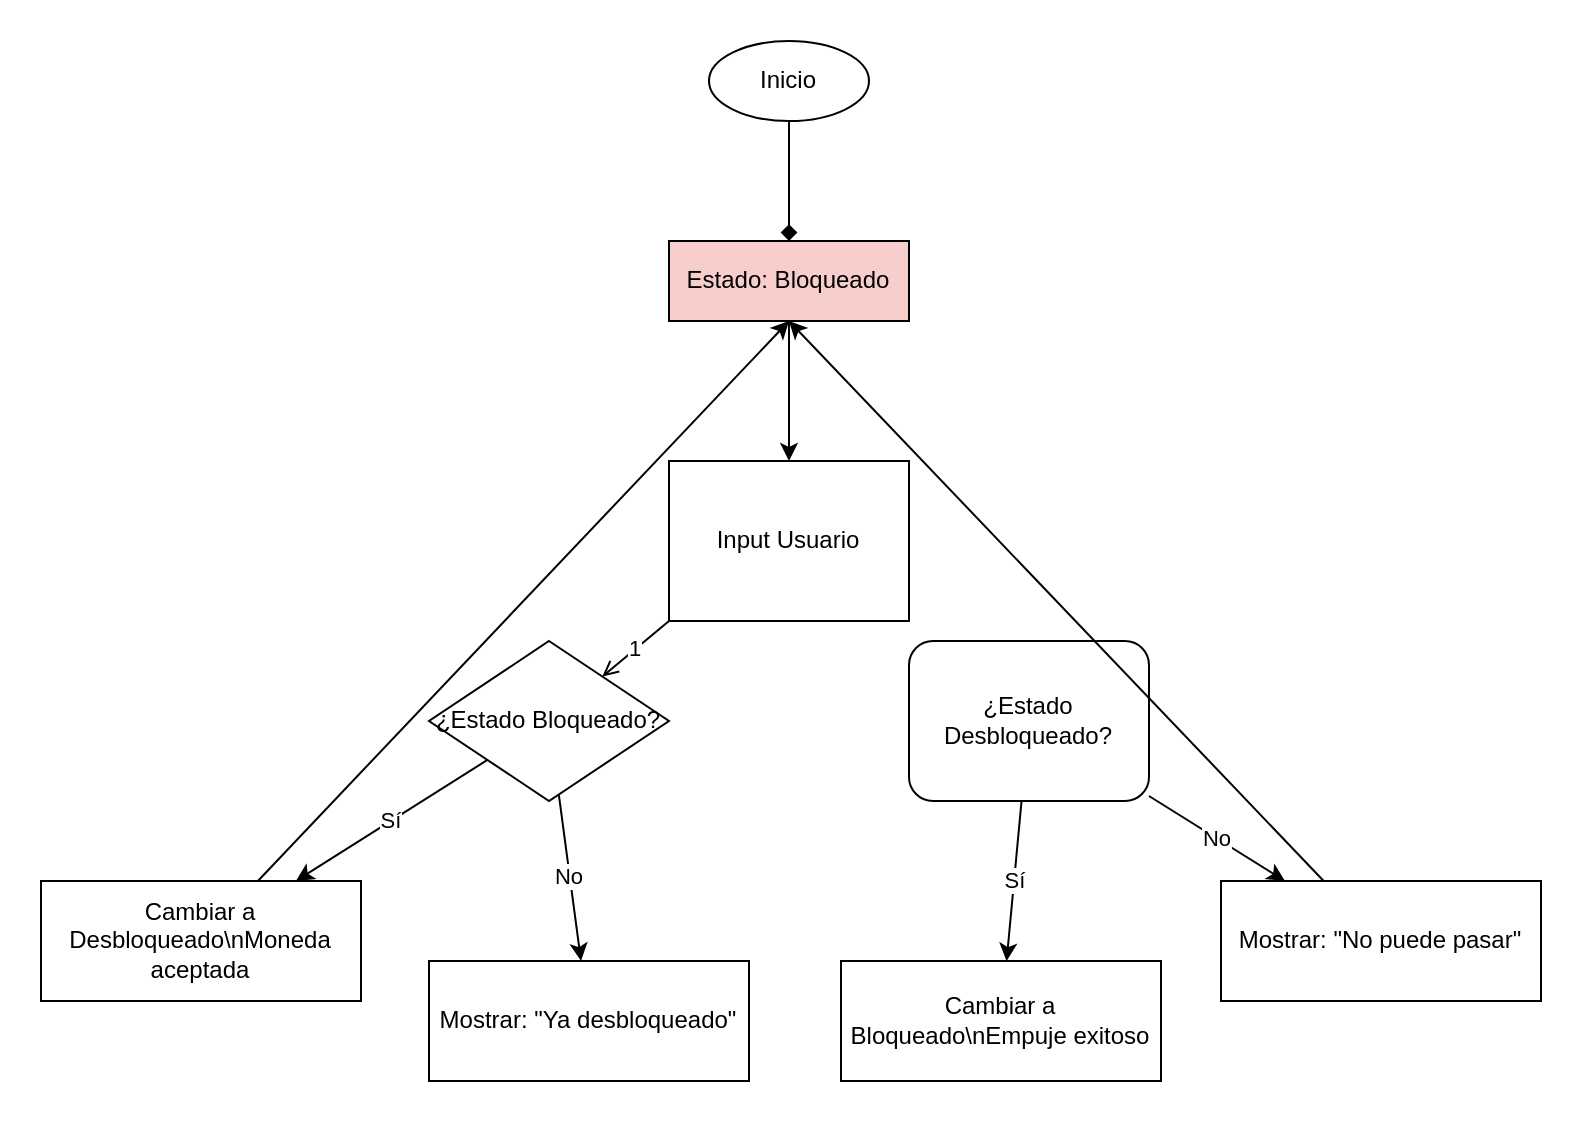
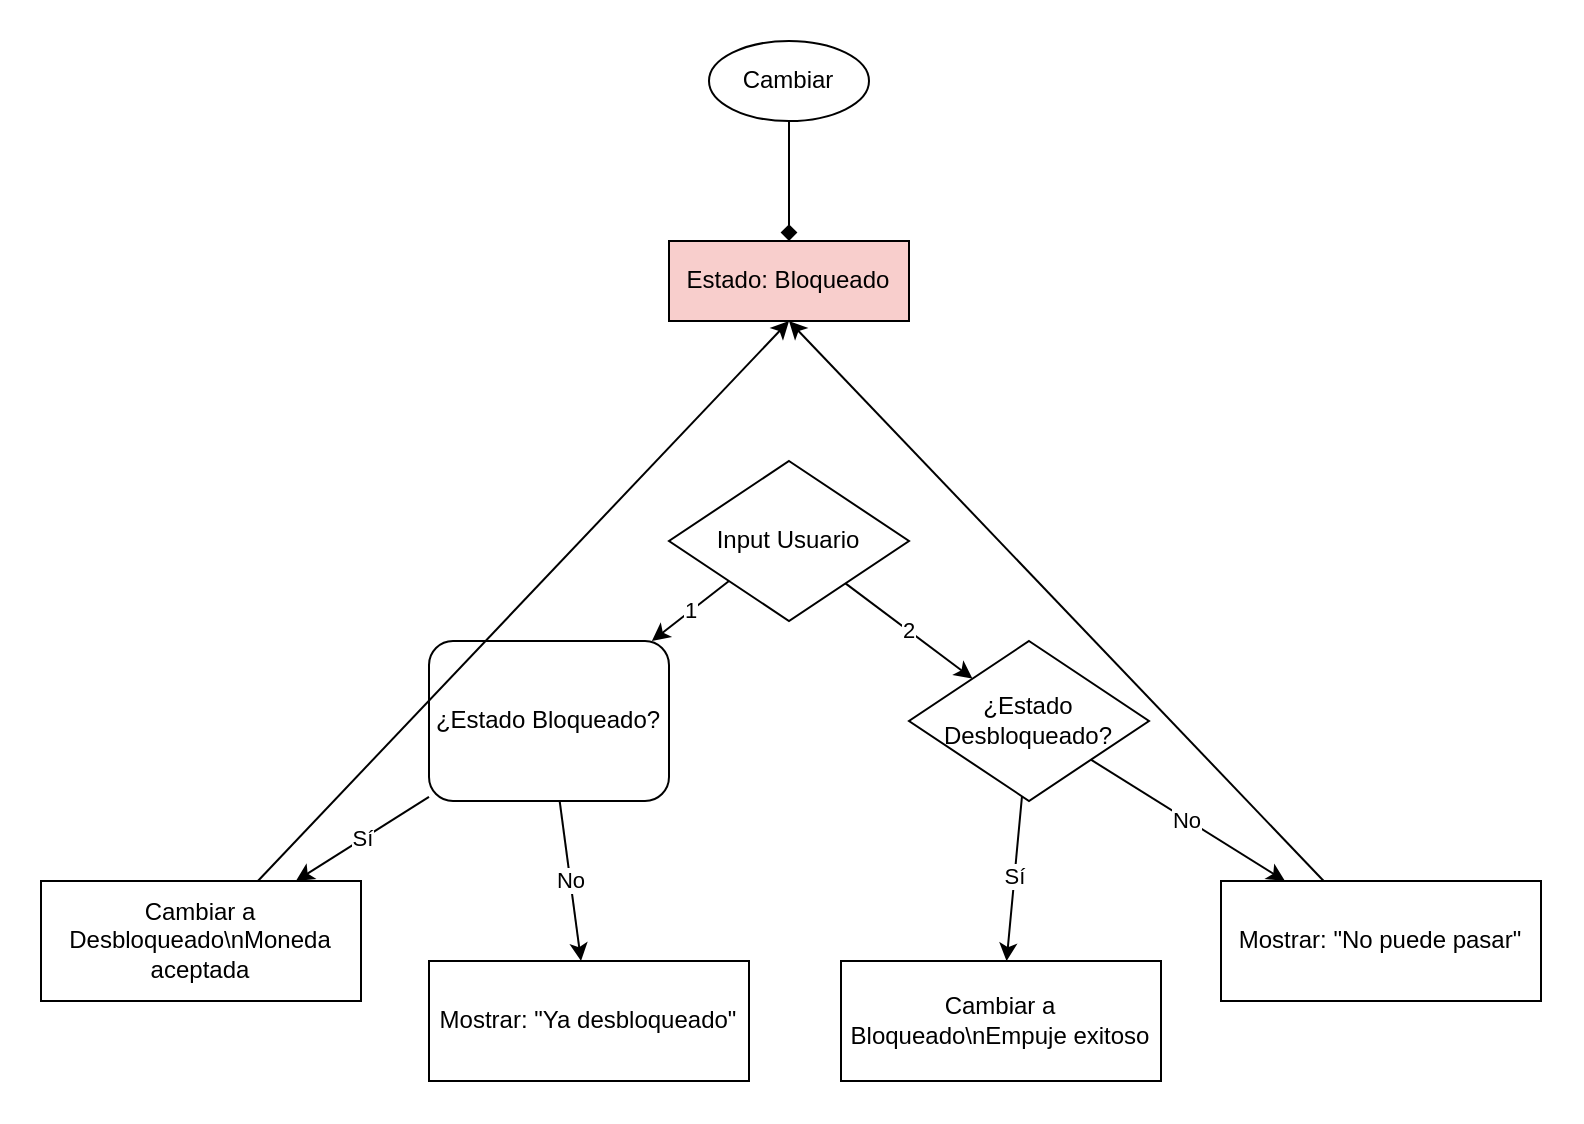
(789, 81) -> (789, 81)
(789, 384) -> none
(789, 541) -> (789, 541)
none -> (904, 627)
(637, 647) -> (696, 606)
(549, 721) -> (549, 721)
(1029, 721) -> (1029, 721)
